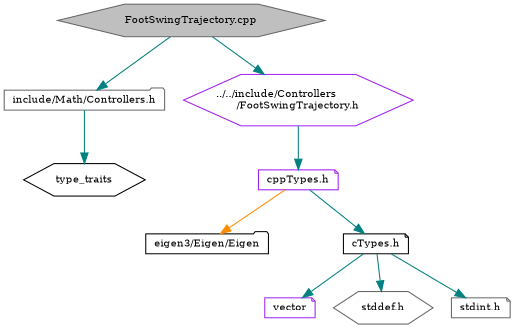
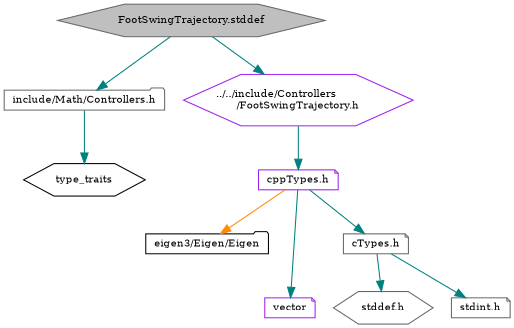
(191, 20) -> (191, 20)
(376, 244) -> (376, 244)
(337, 273) -> (294, 239)
